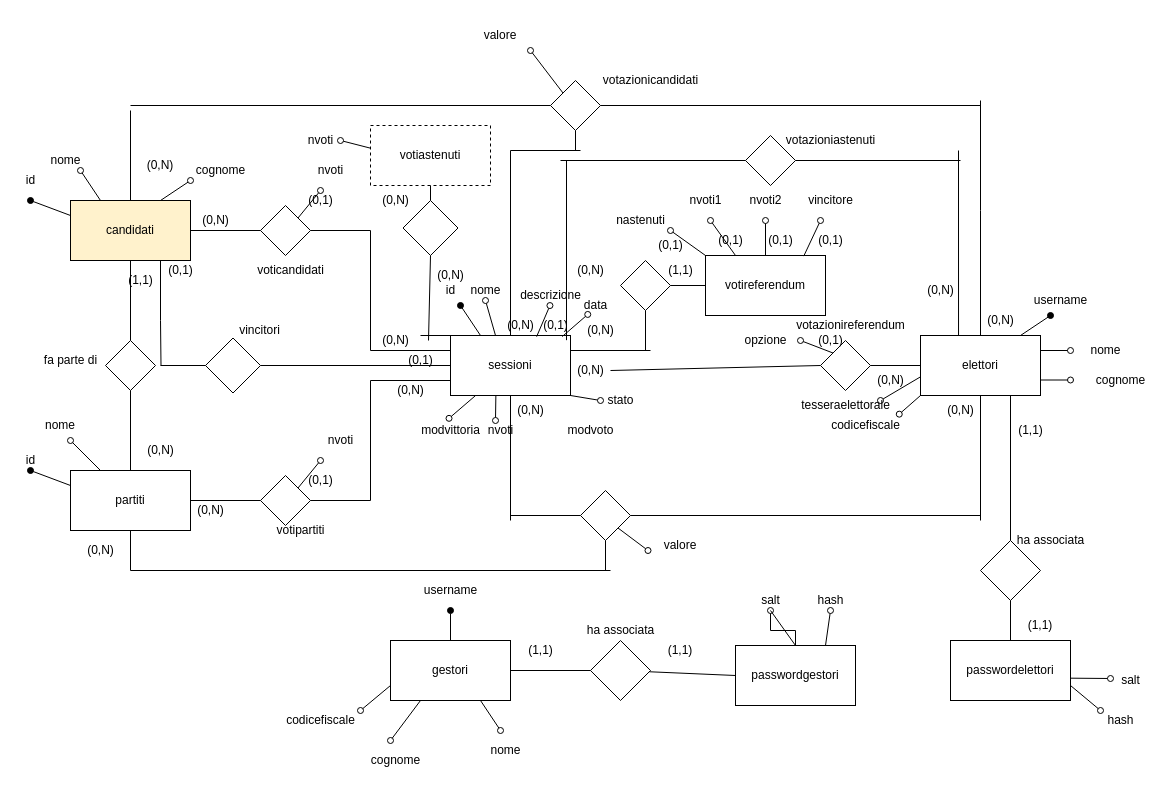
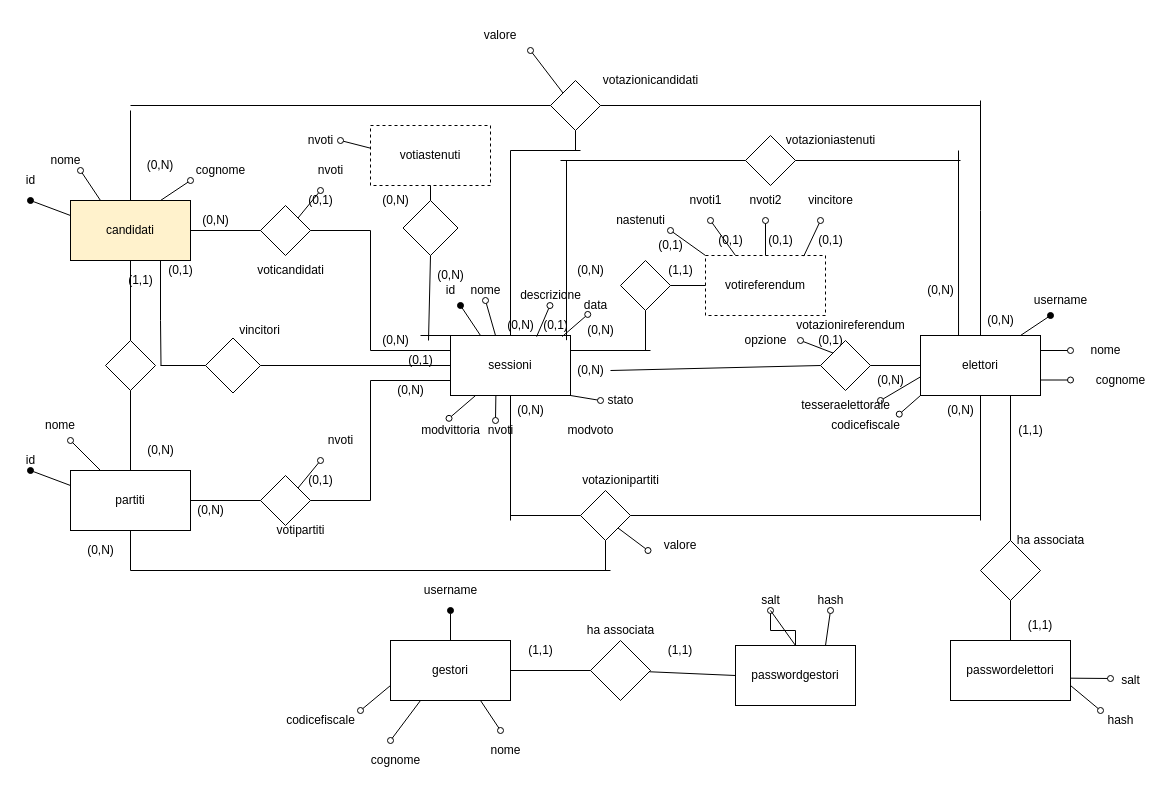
(766, 286) -> (766, 286)
(71, 361) -> none
none -> (621, 481)
